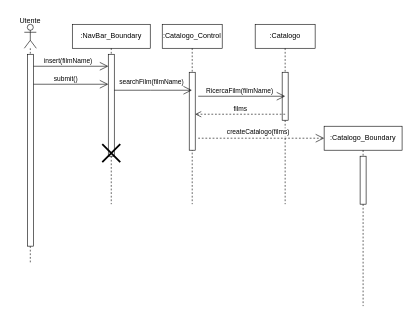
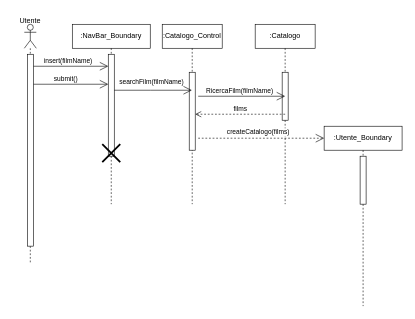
(363, 138) -> (363, 138)
